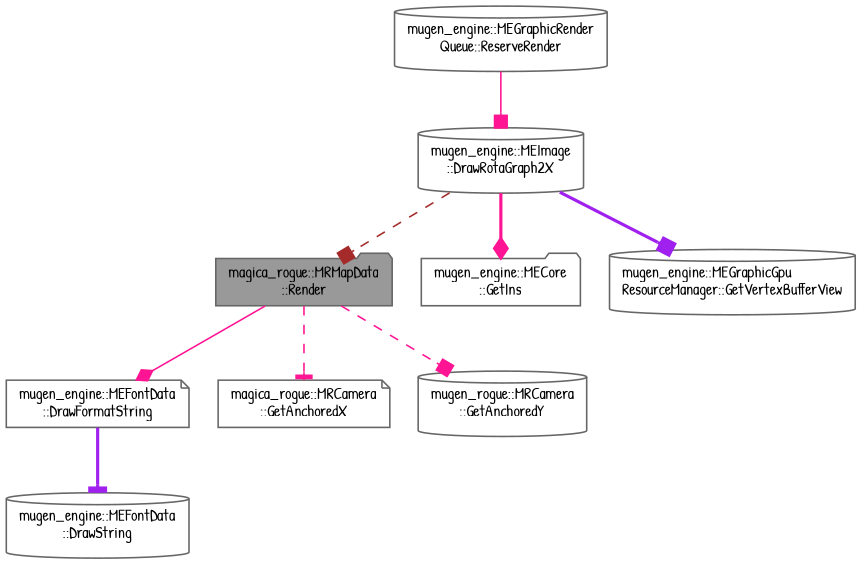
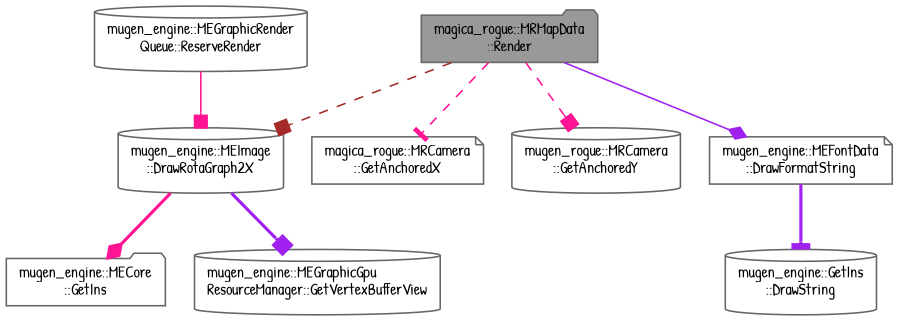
(402, 222) -> (372, 93)
(209, 338) -> (646, 96)
(98, 525) -> (801, 282)
